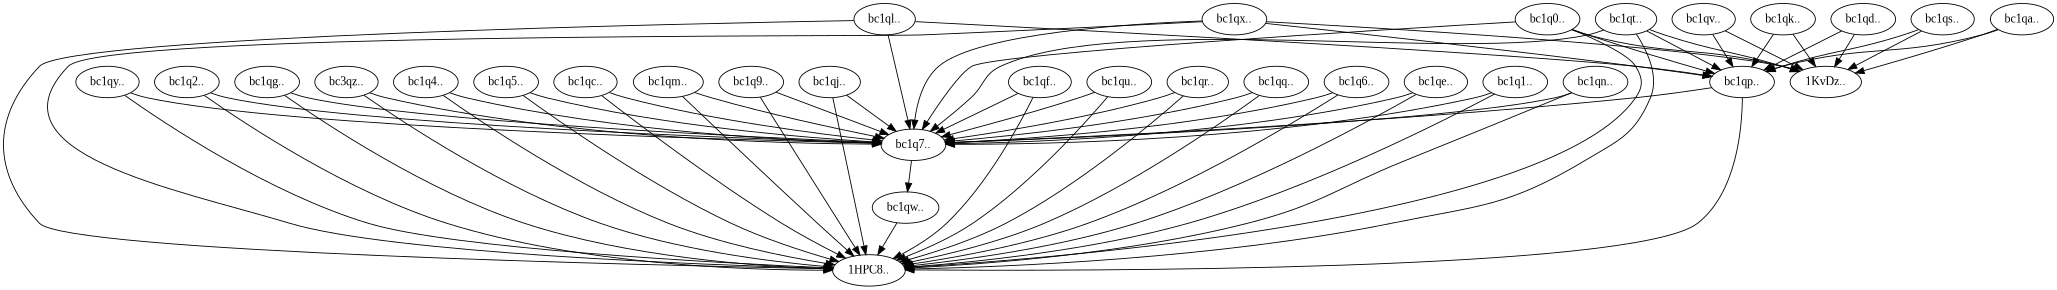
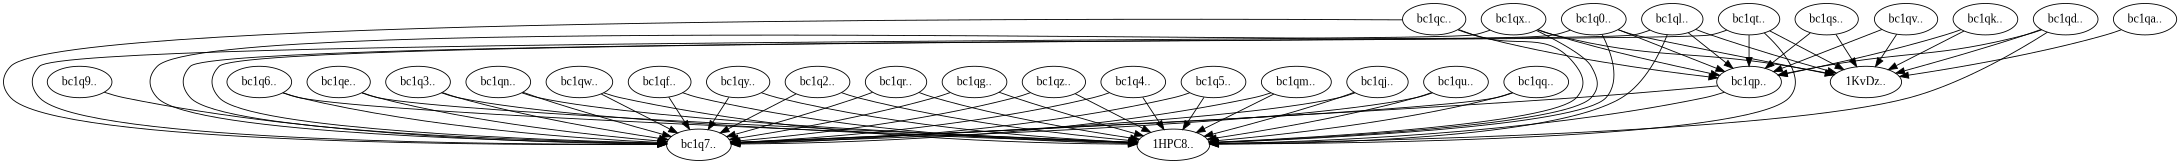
(1903, 49) -> (1595, 61)
none -> (1761, 51)
(346, 82) -> (1054, 82)
(1515, 82) -> (418, 82)
(808, 172) -> (1747, 121)
(910, 172) -> (622, 105)
